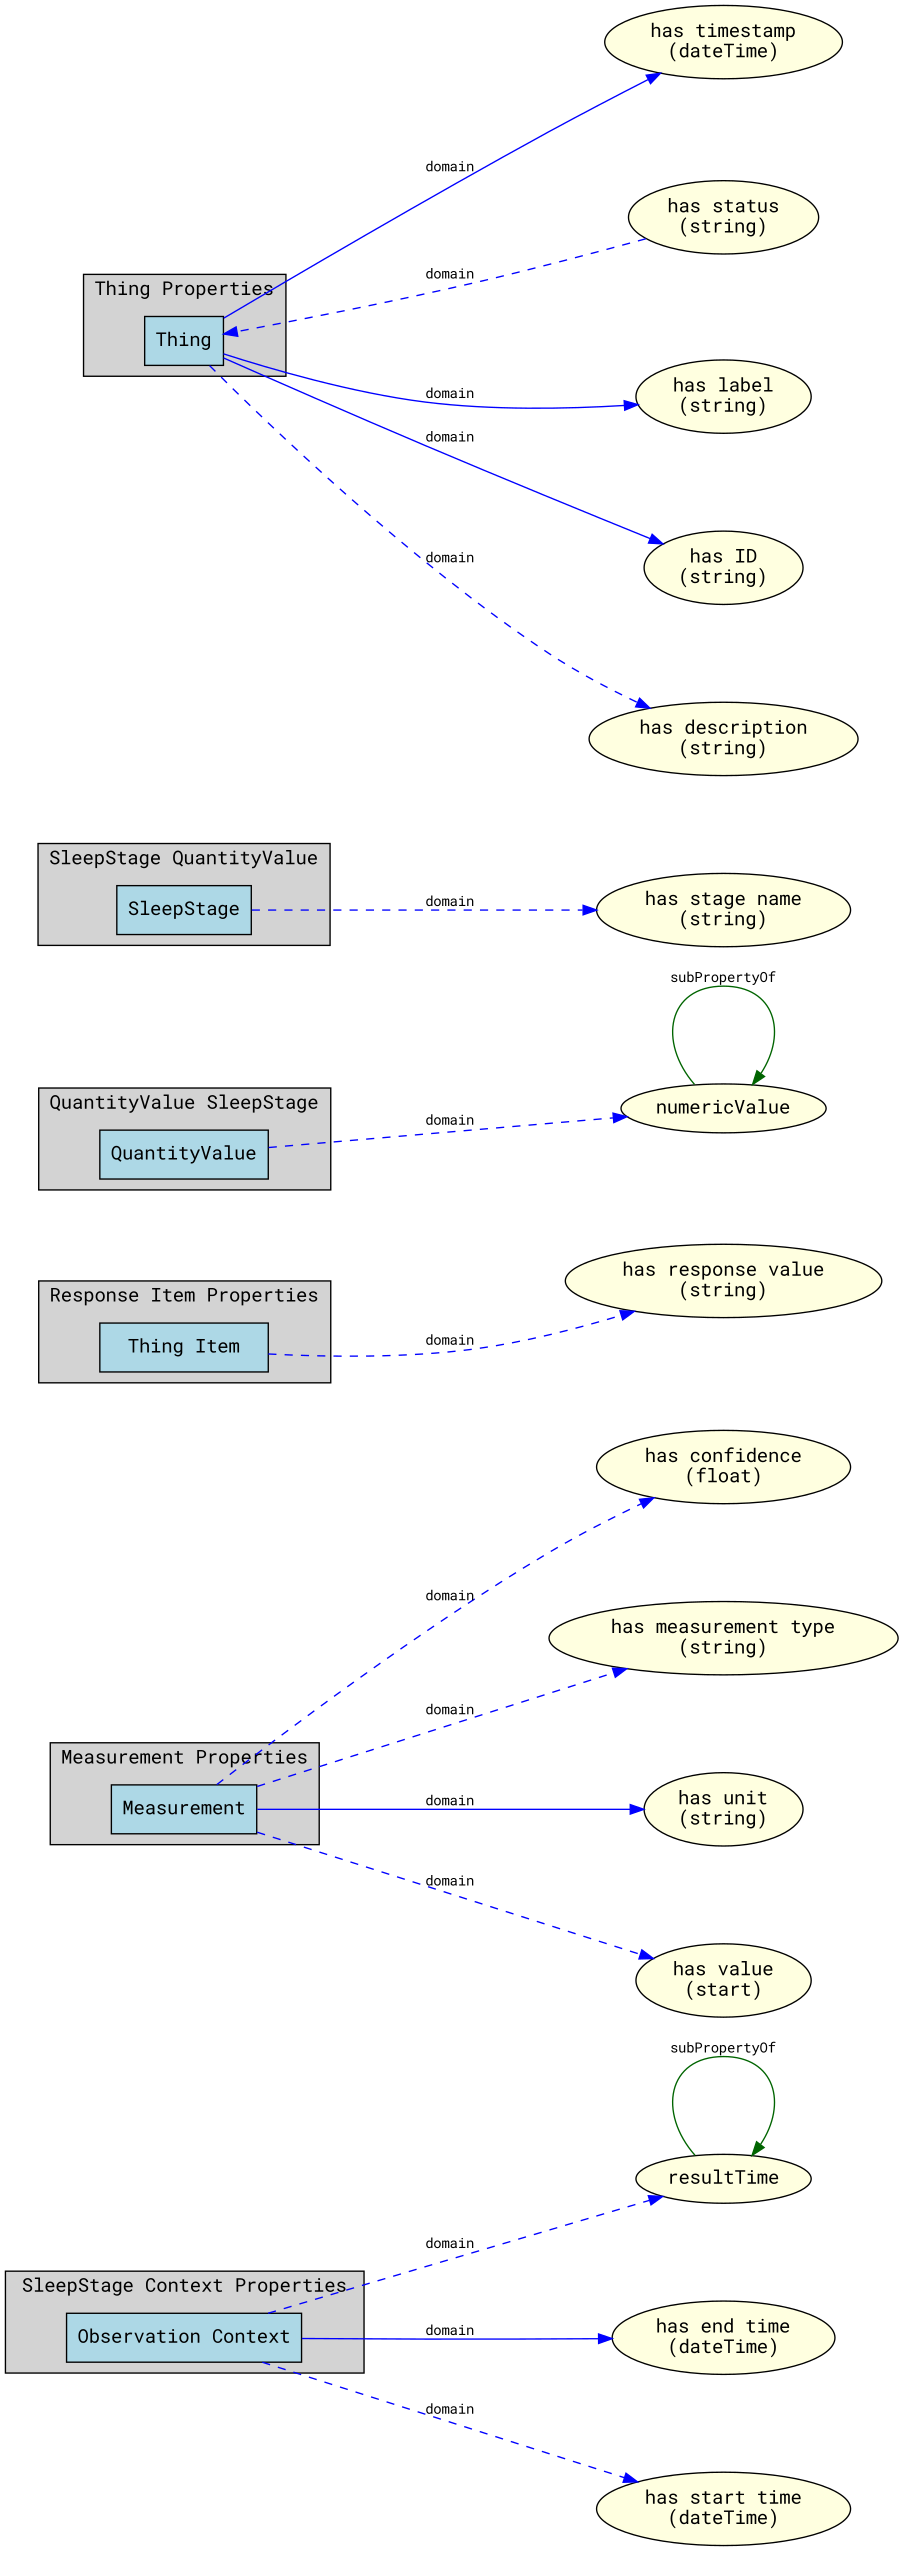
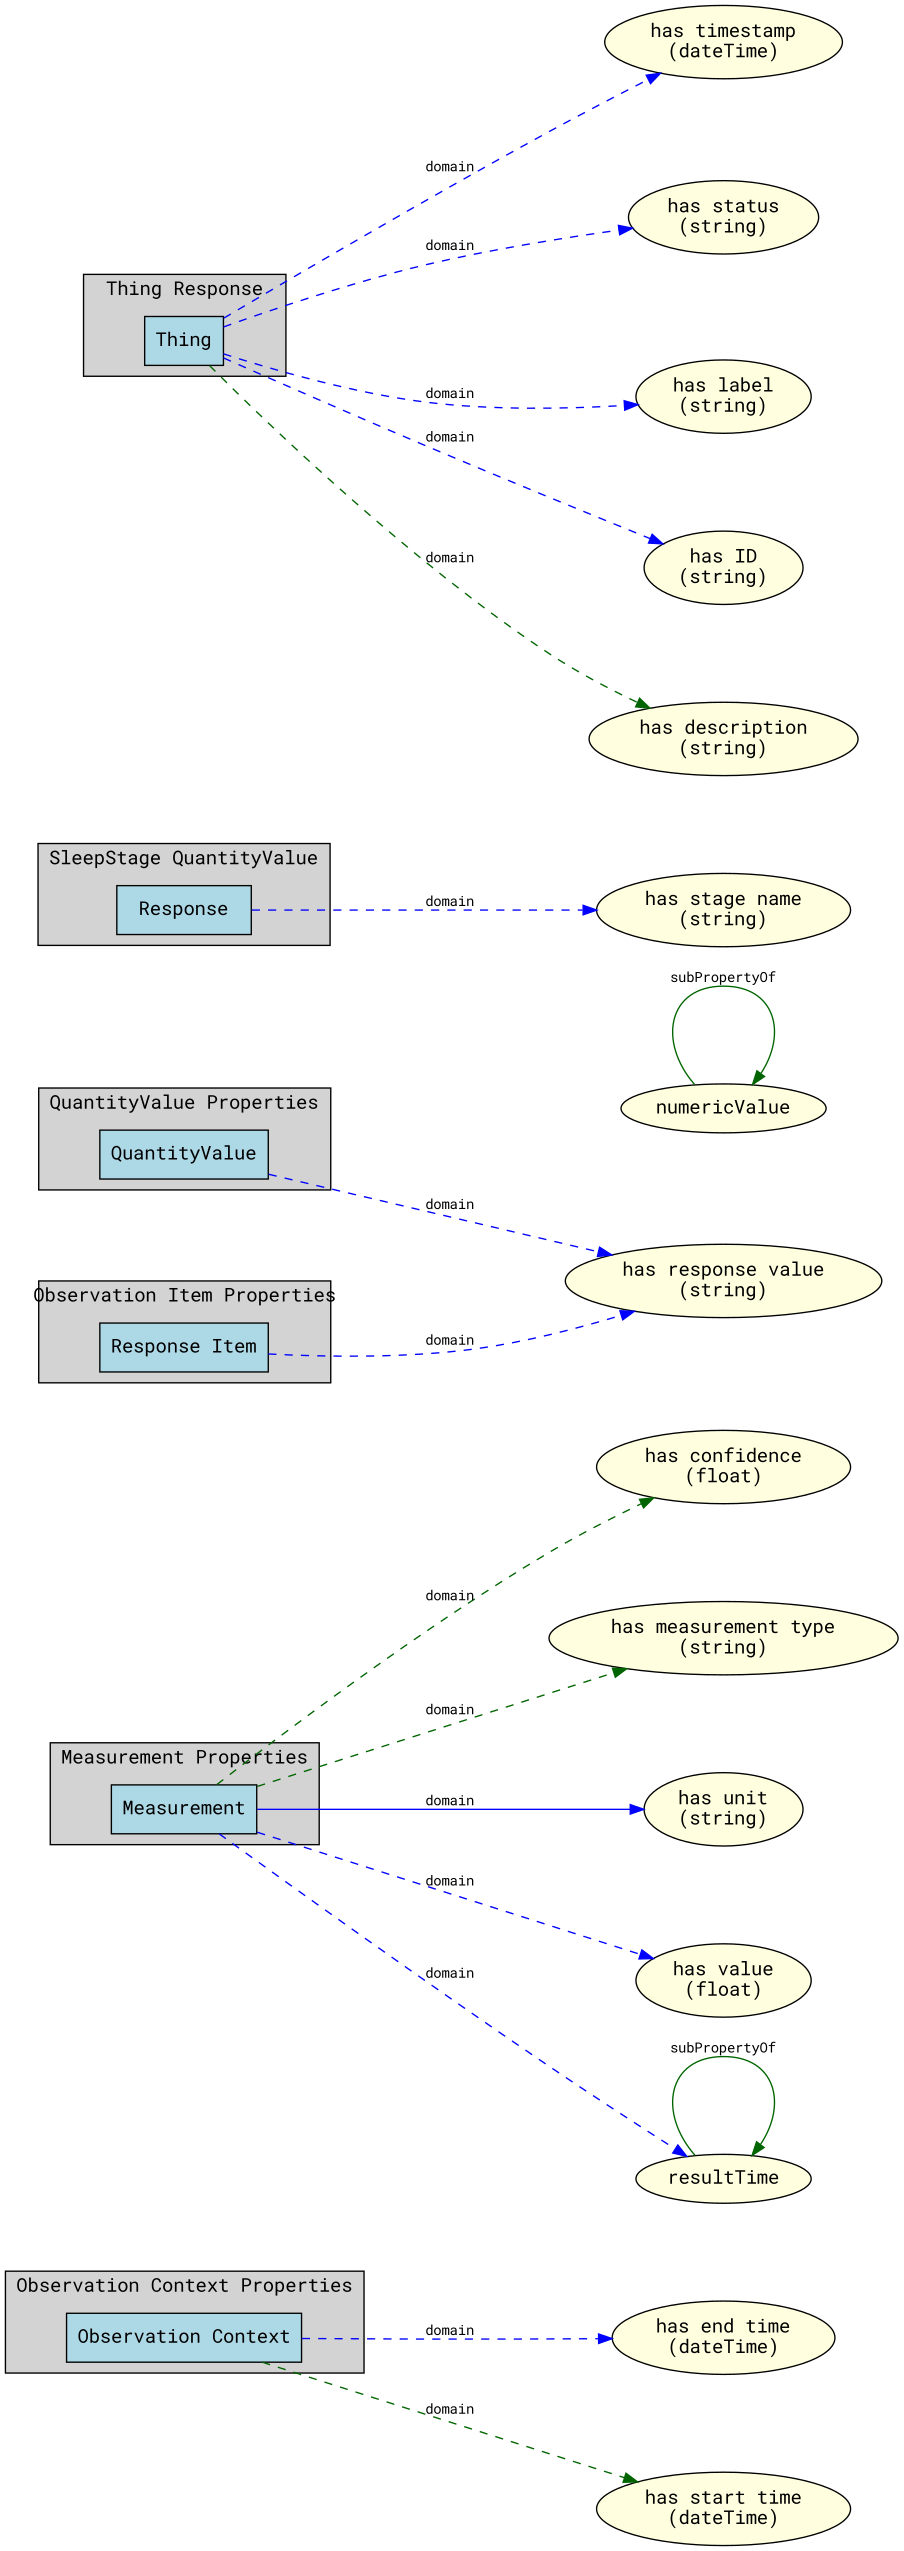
(434, 196) -> (434, 196)
(185, 290) -> (185, 290)
(443, 290) -> (418, 267)
(421, 401) -> (421, 401)
(436, 450) -> (436, 450)
(411, 550) -> (411, 550)
(184, 910) -> (184, 910)
(185, 1104) -> (185, 1104)
(441, 1133) -> (434, 1213)
(185, 1297) -> (185, 1297)
(184, 1347) -> (184, 1347)
(423, 1634) -> (423, 1634)
(435, 1730) -> (435, 1730)
(724, 1980) -> (724, 1980)
(459, 2257) -> (445, 1994)
(185, 2287) -> (185, 2287)
(450, 2339) -> (450, 2339)
(443, 2420) -> (443, 2420)
